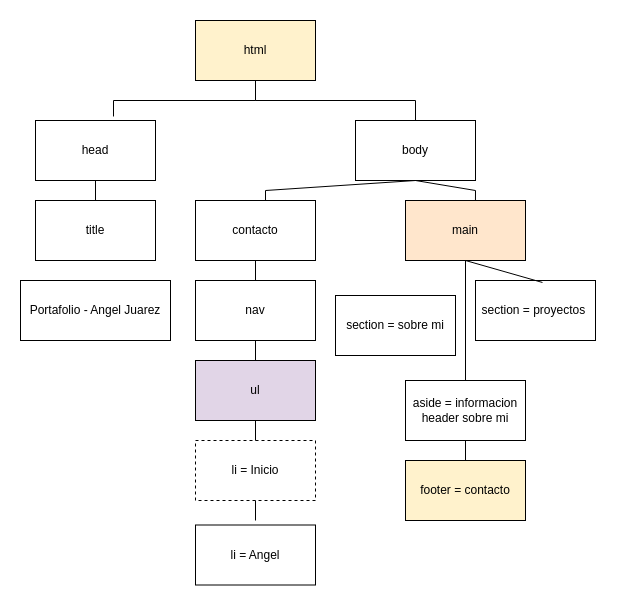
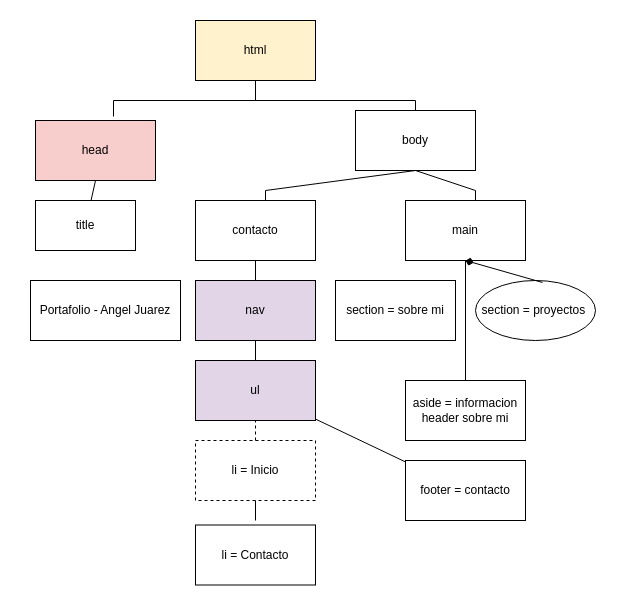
(96, 151) -> (96, 151)
(416, 151) -> (416, 141)
(96, 231) -> (86, 226)
(466, 231) -> (466, 231)
(471, 262) -> (474, 263)
(96, 311) -> (106, 311)
(256, 311) -> (256, 311)
(536, 311) -> (536, 311)
(396, 326) -> (396, 311)
(256, 430) -> (256, 430)
(466, 451) -> (361, 441)
(466, 491) -> (466, 491)
(256, 556) -> (256, 556)
